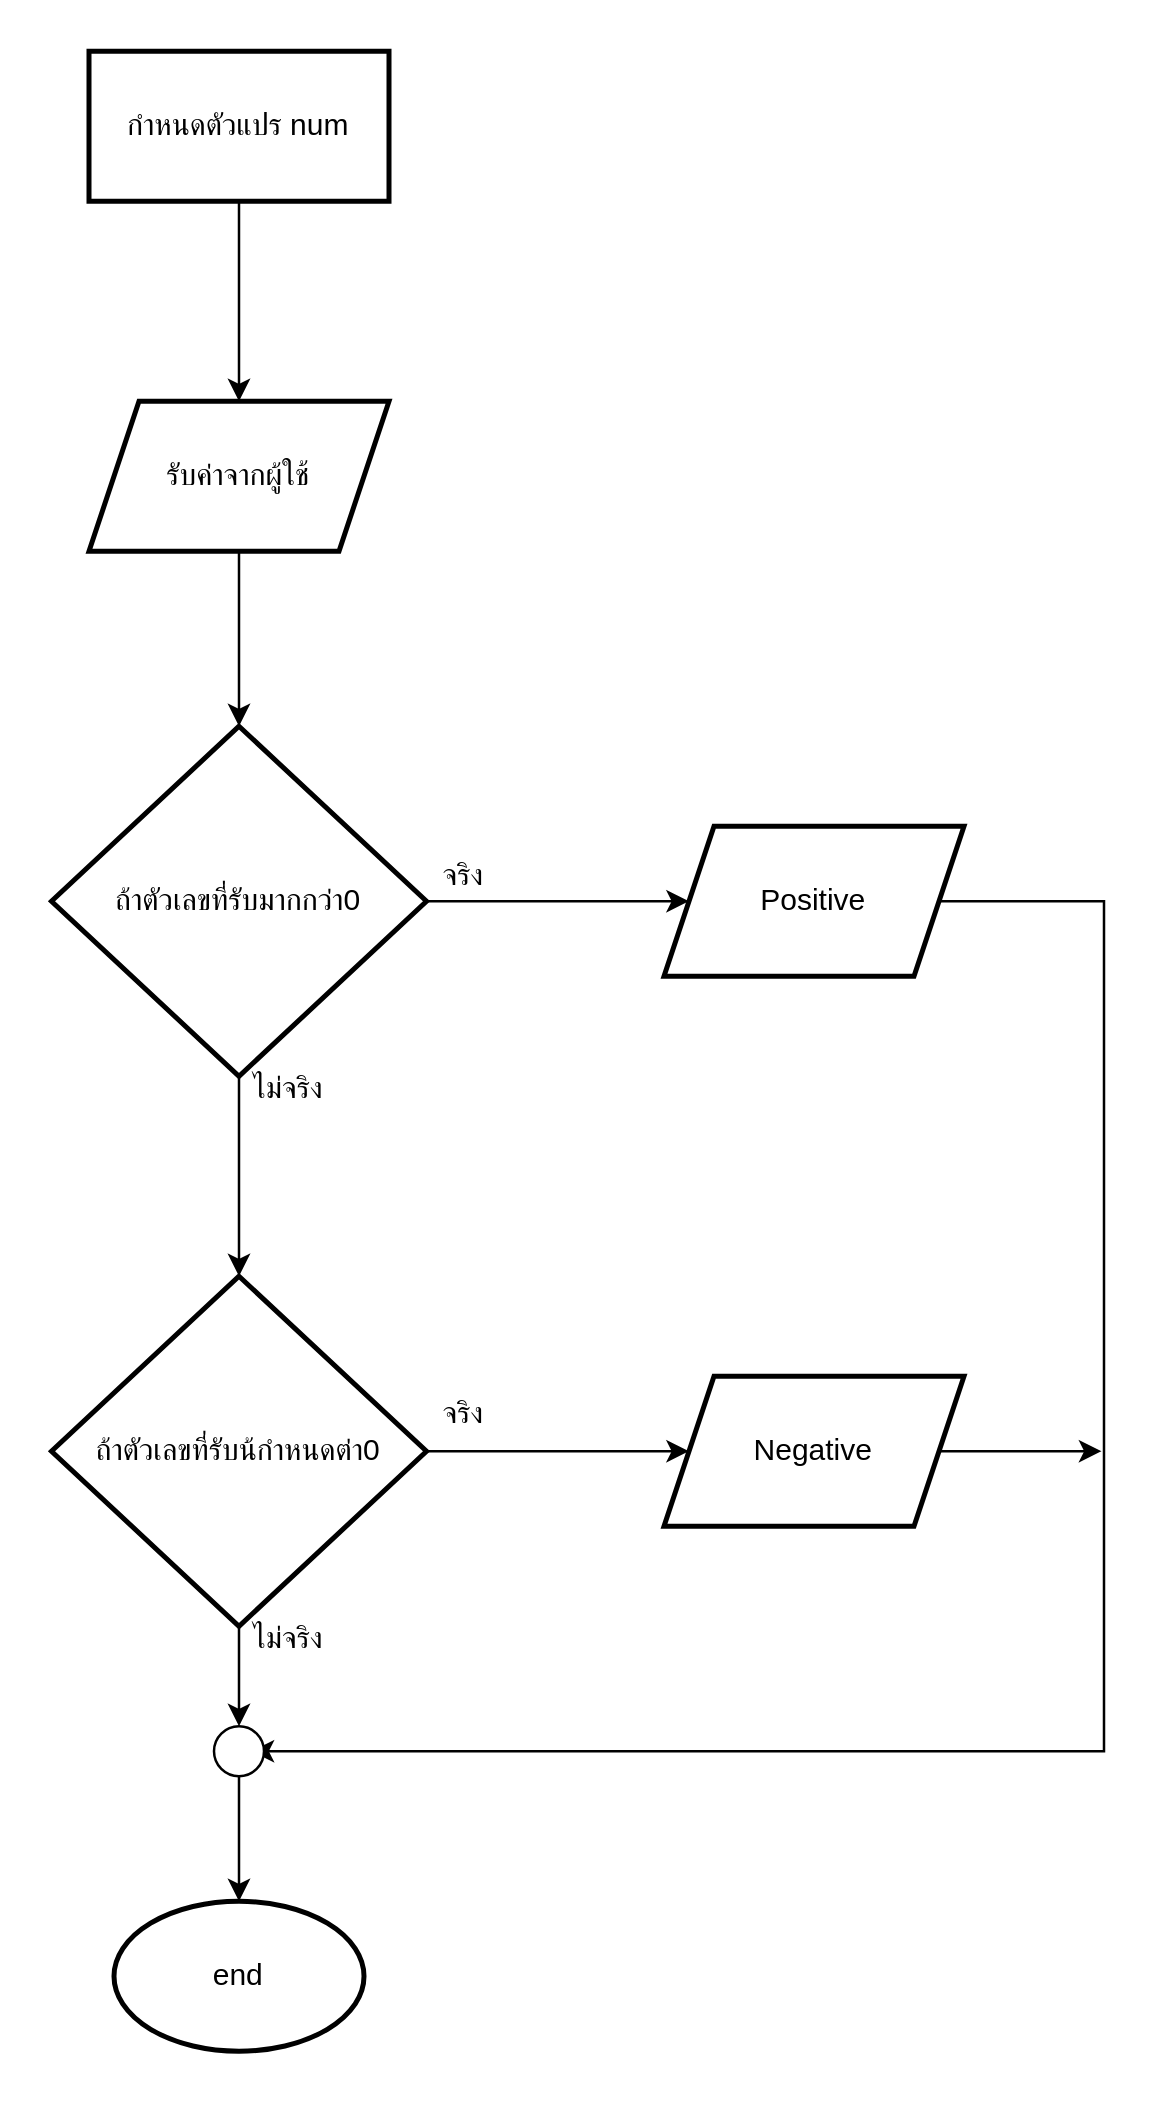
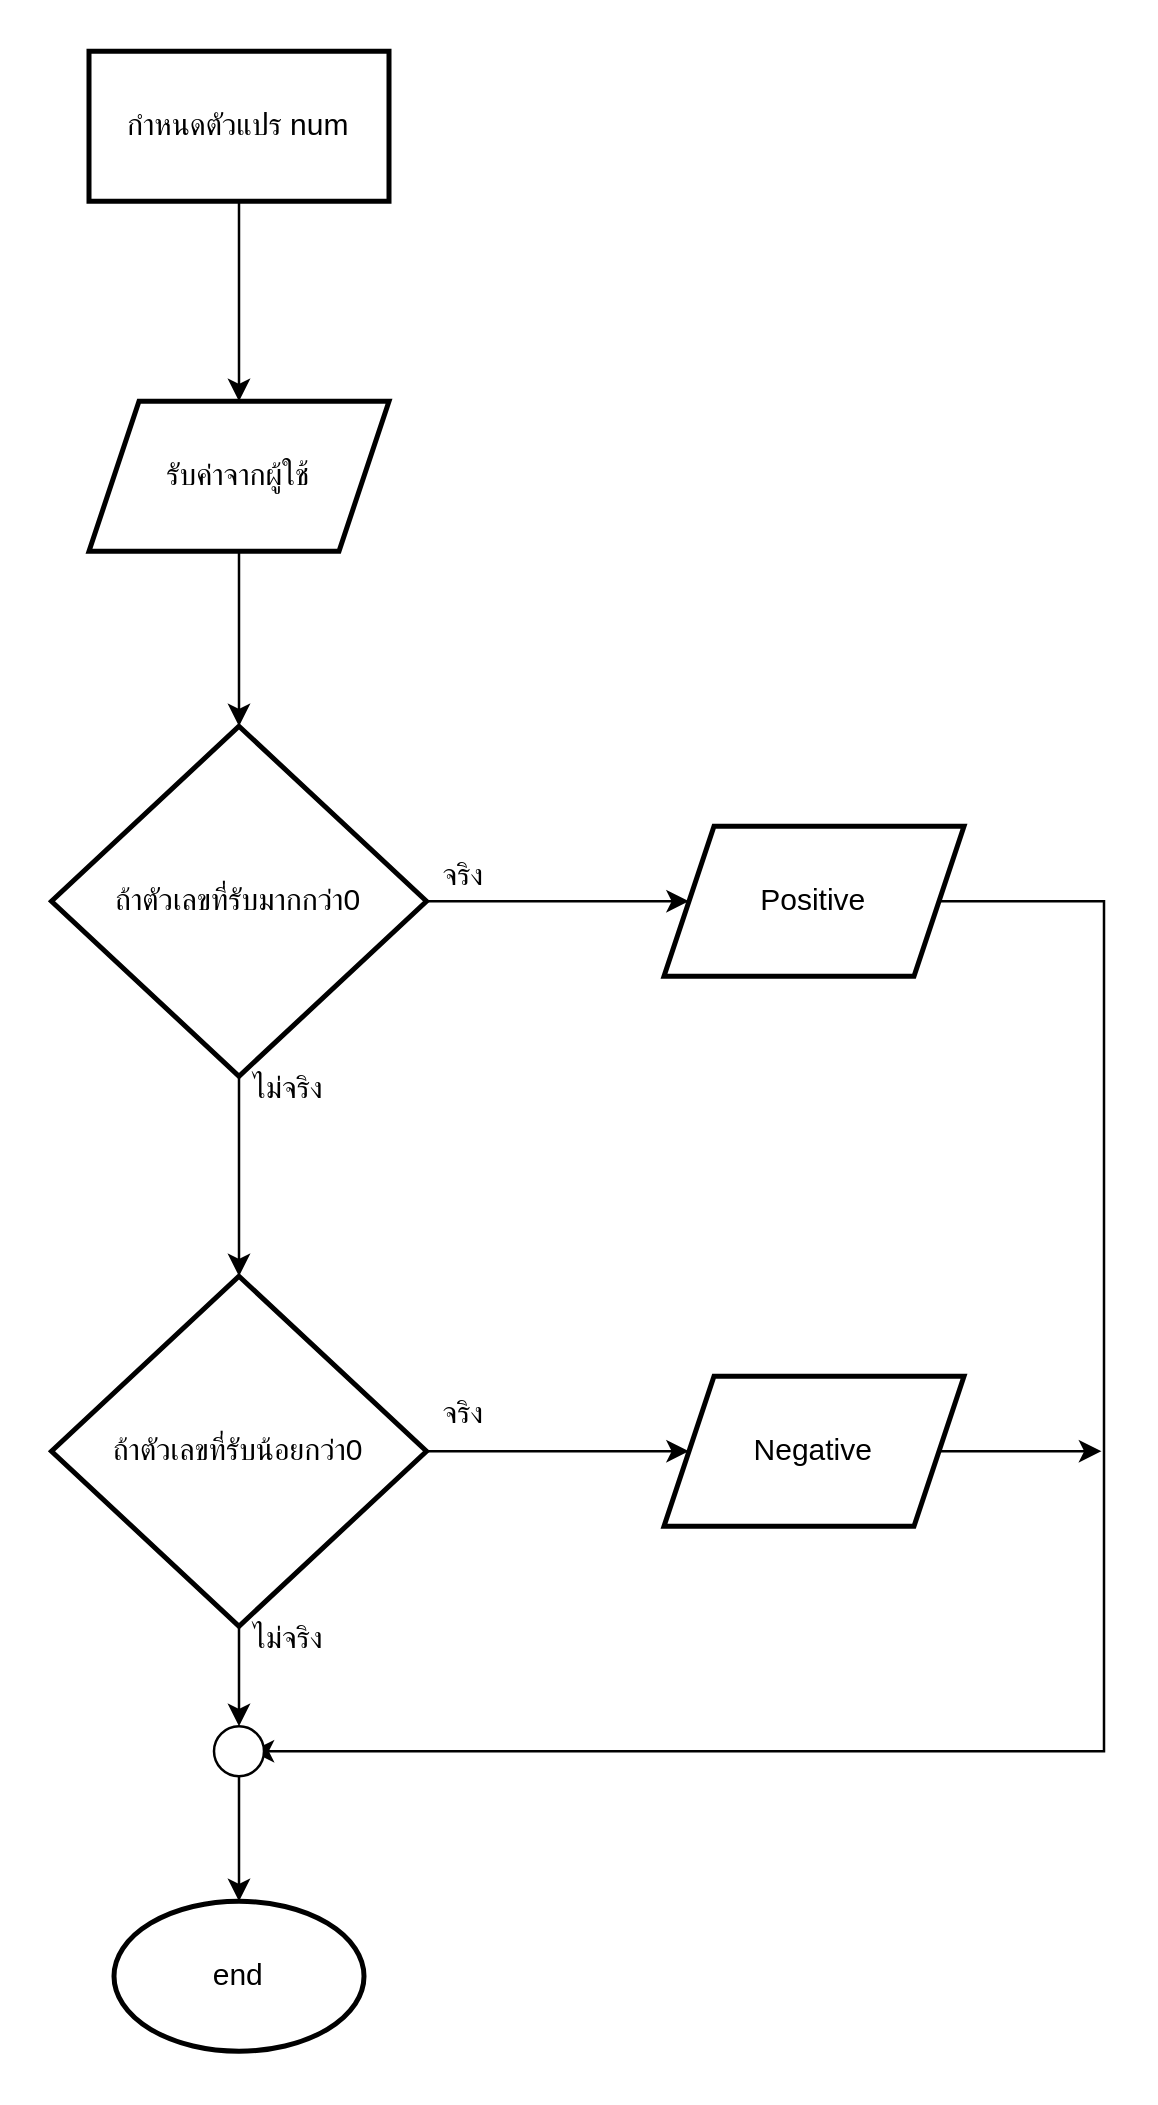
(239, 1451) -> (239, 1451)
